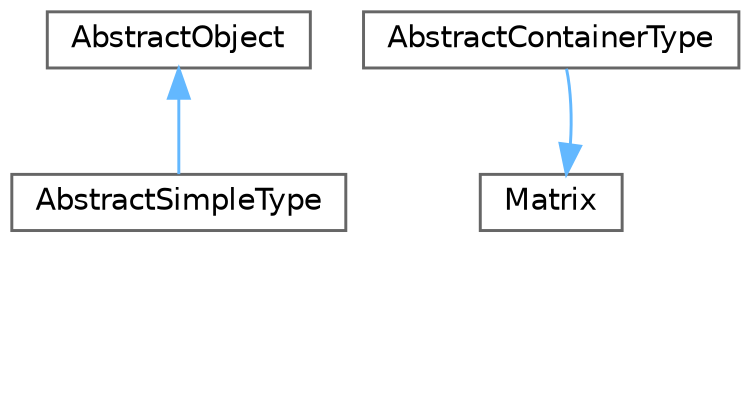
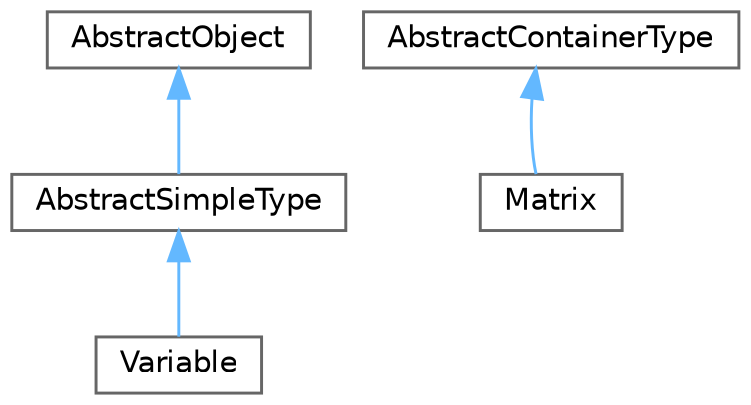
(571, 106) -> (532, 136)
none -> (179, 365)
